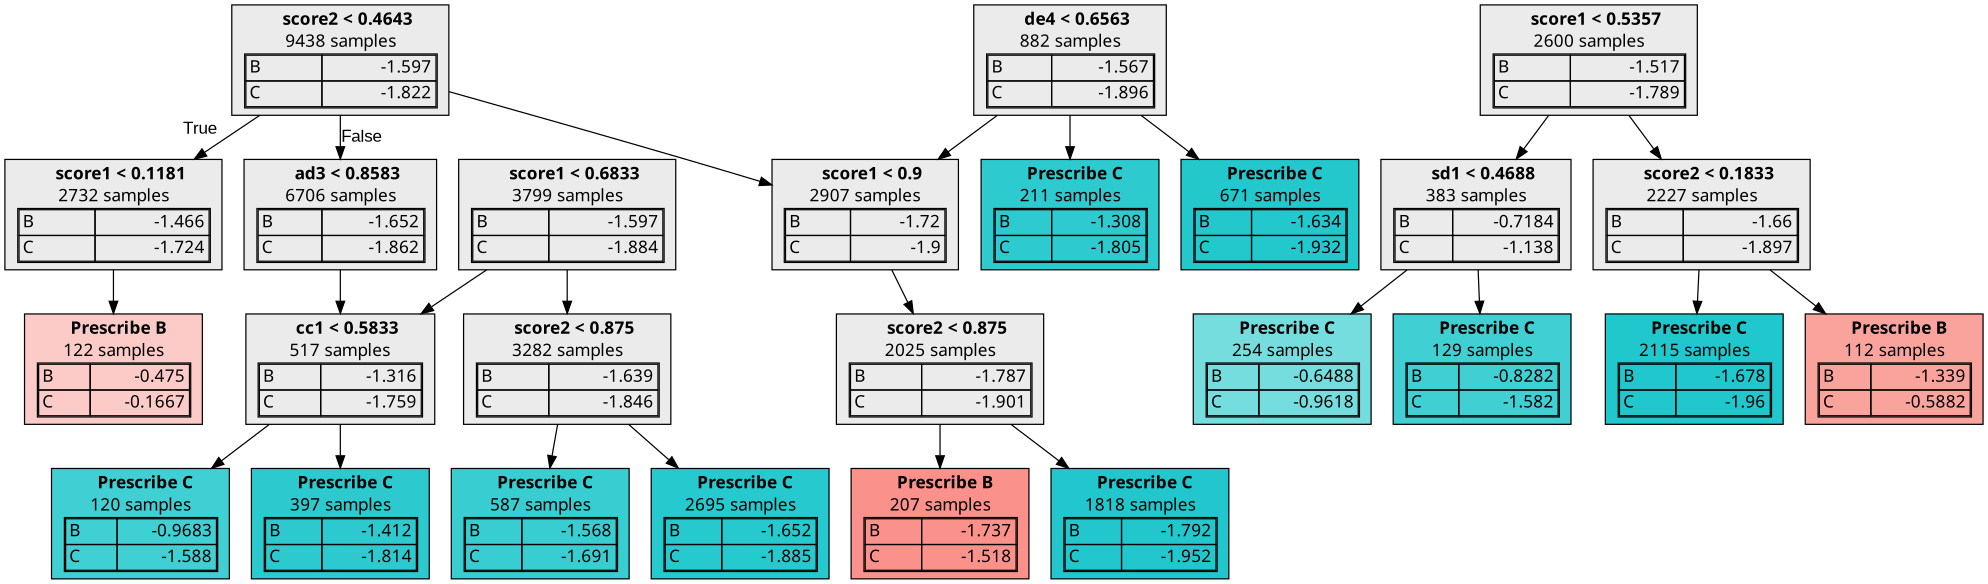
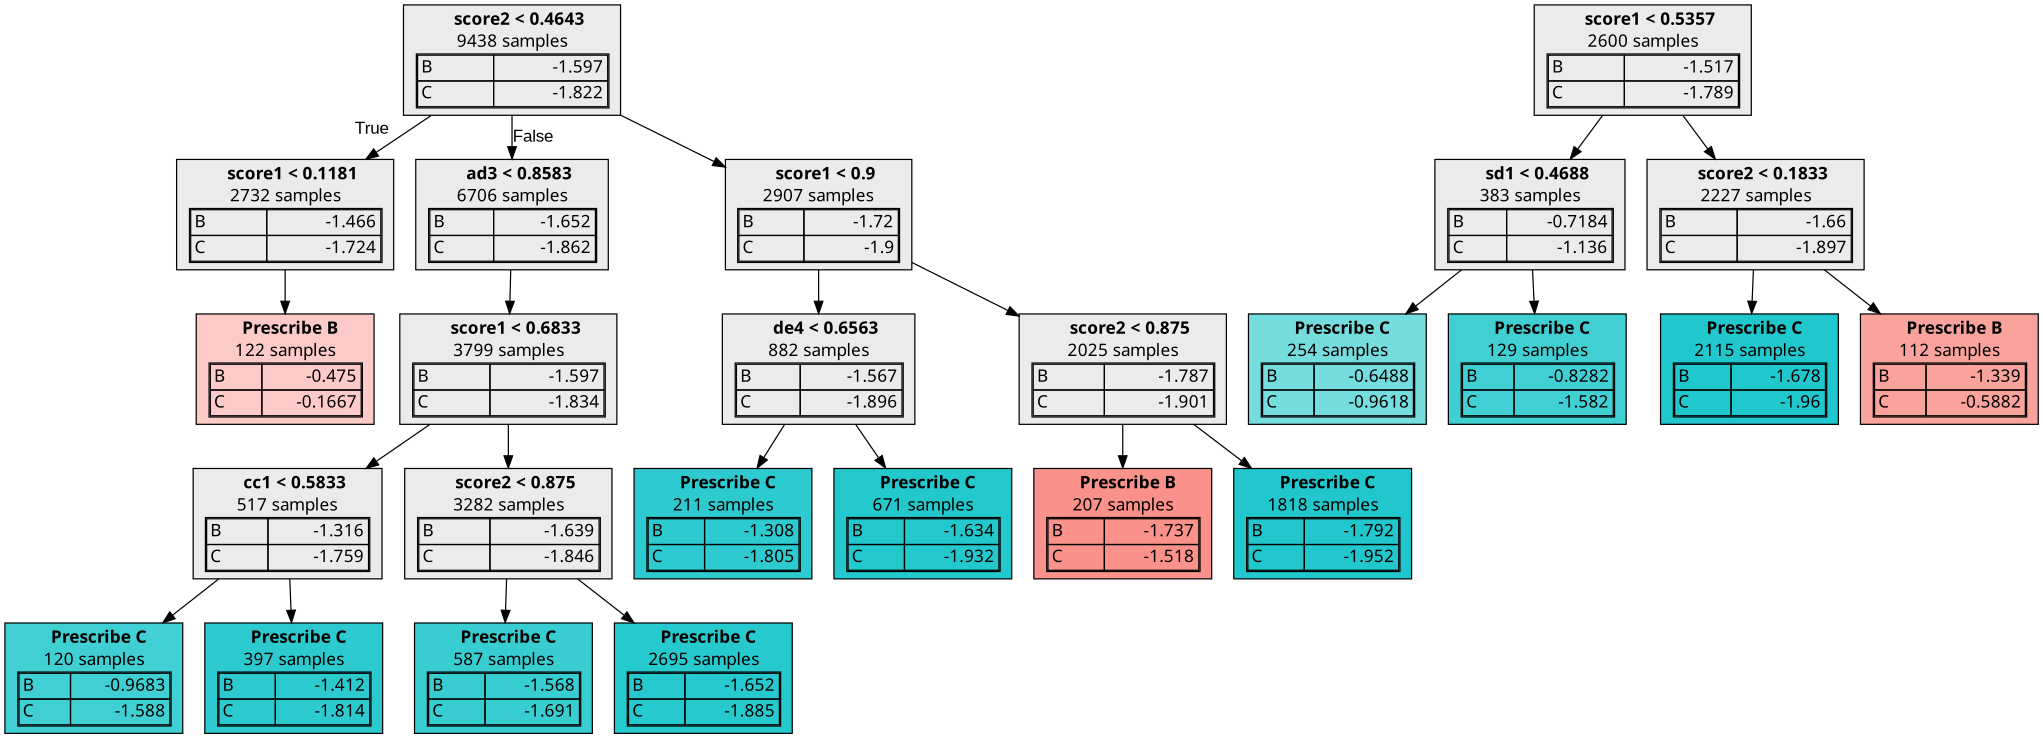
(973, 134) -> (819, 285)
(633, 248) -> (575, 402)
(1529, 248) -> (1583, 248)
(340, 285) -> (510, 285)
